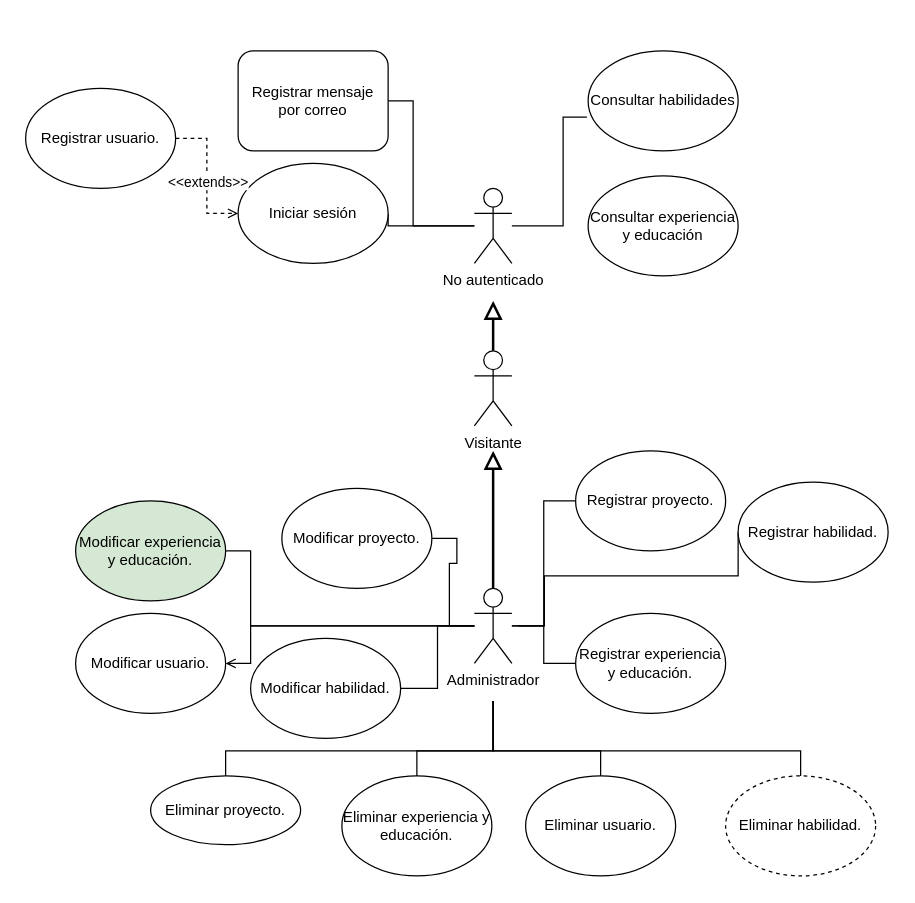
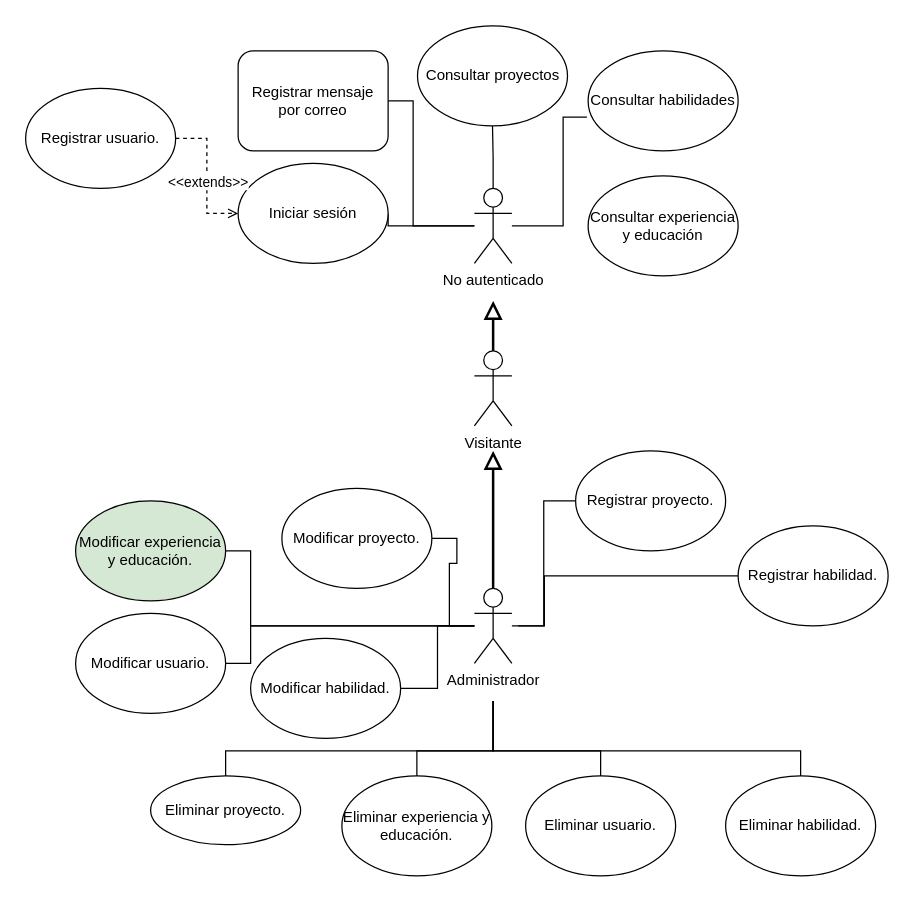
none -> (493, 76)
none -> (493, 157)
(813, 532) -> (813, 576)
(544, 661) -> none
(231, 663) -> (230, 663)
(651, 663) -> none
(801, 826) -> (801, 826)
